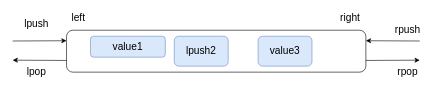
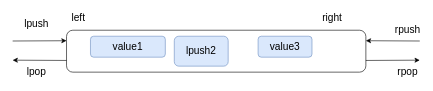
(351, 18) -> (333, 18)
(285, 51) -> (285, 47)
